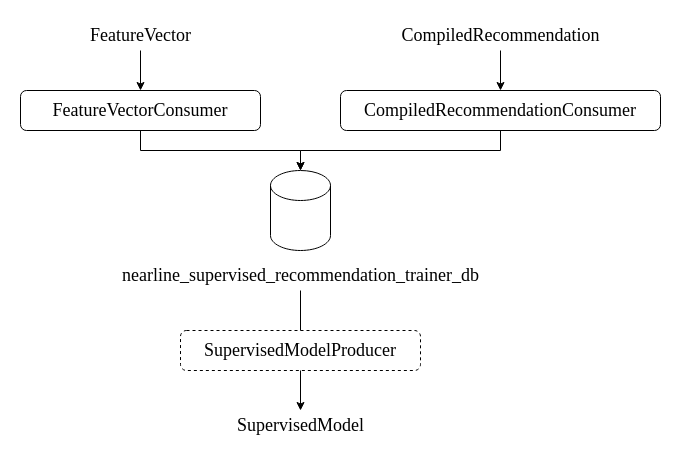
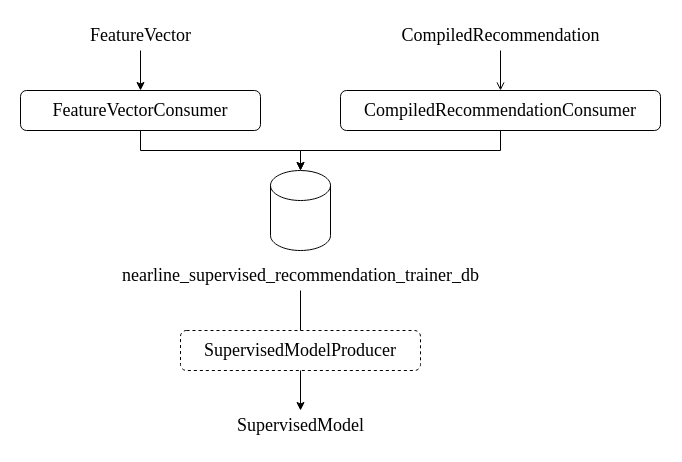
(501, 82) -> (501, 84)
